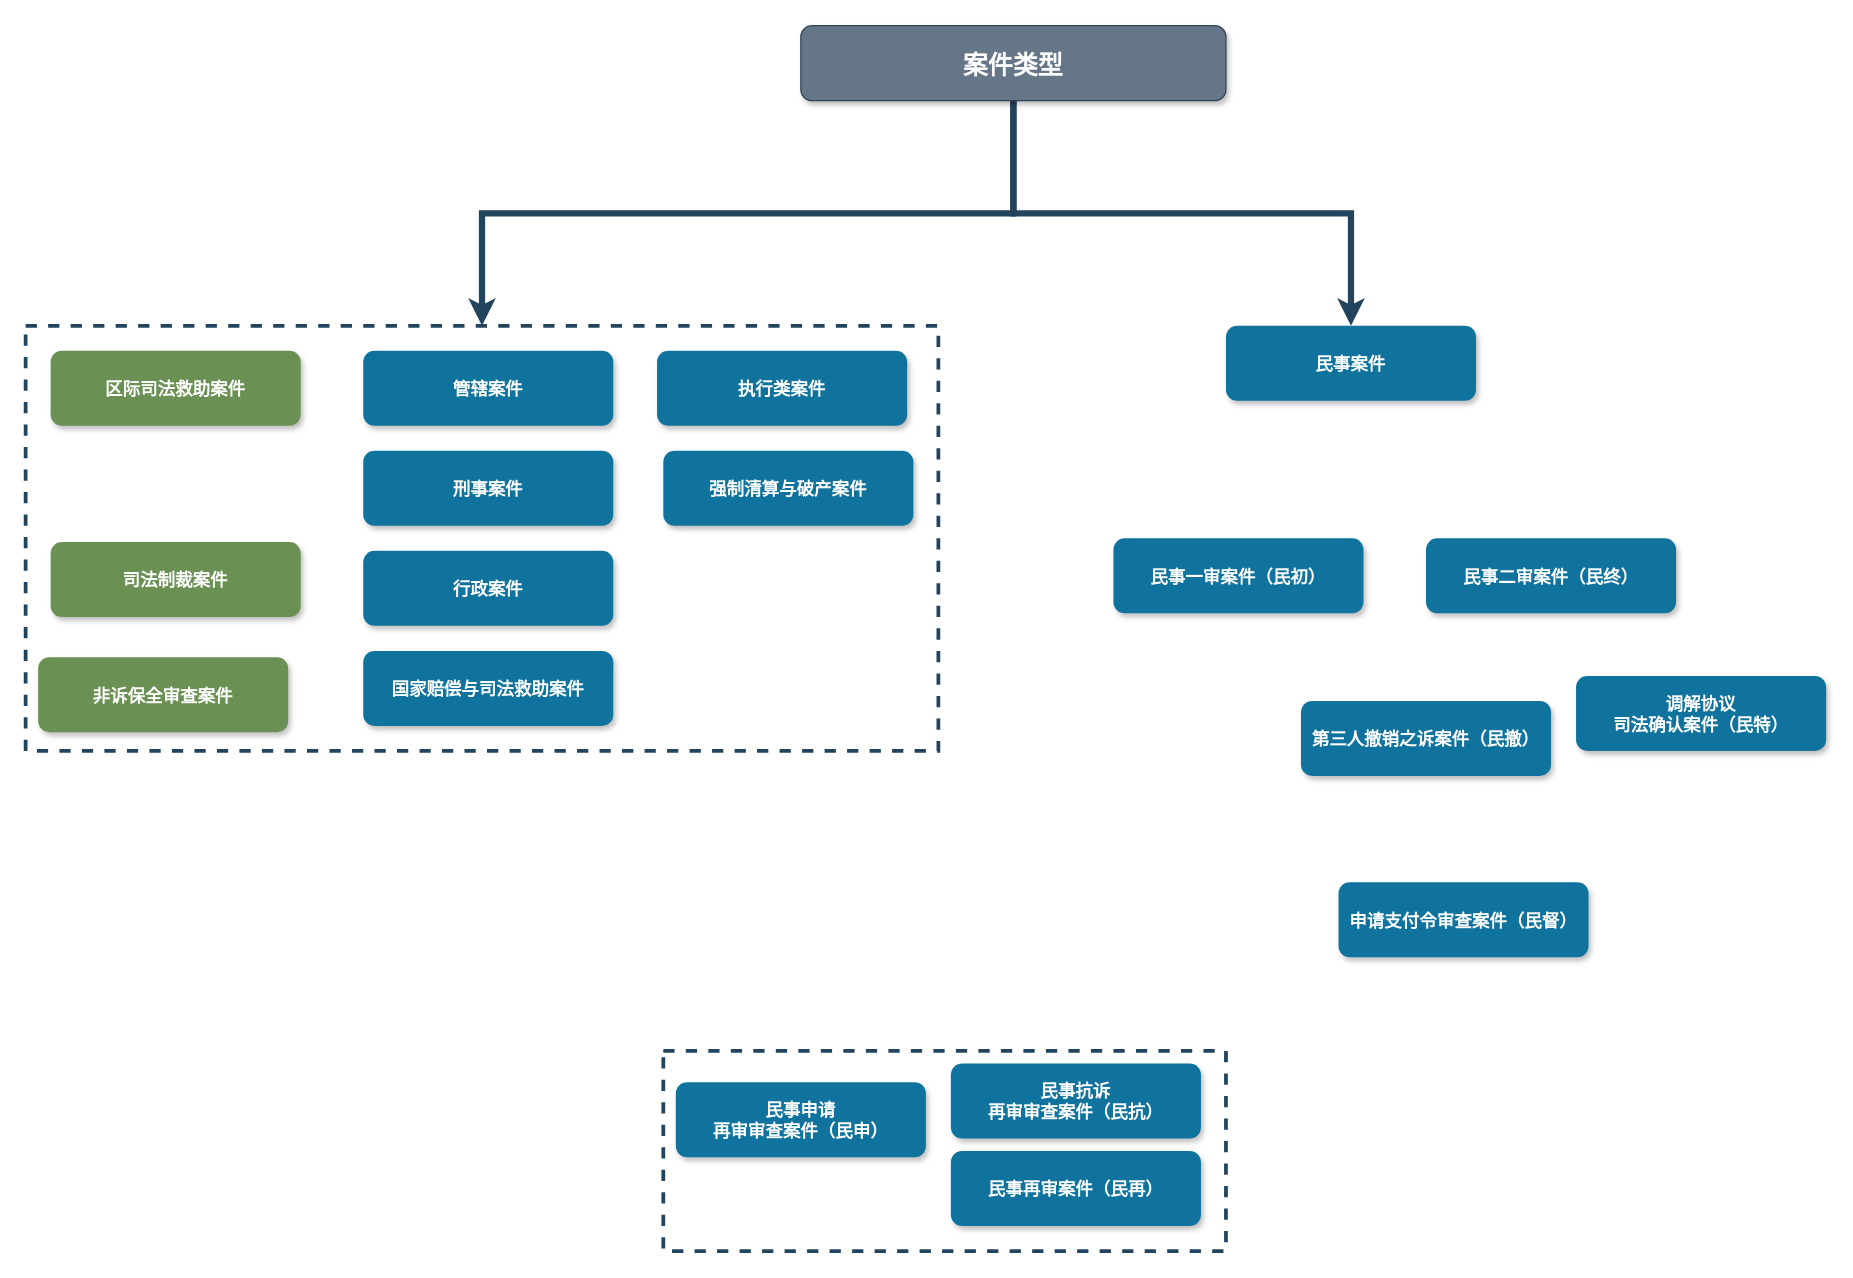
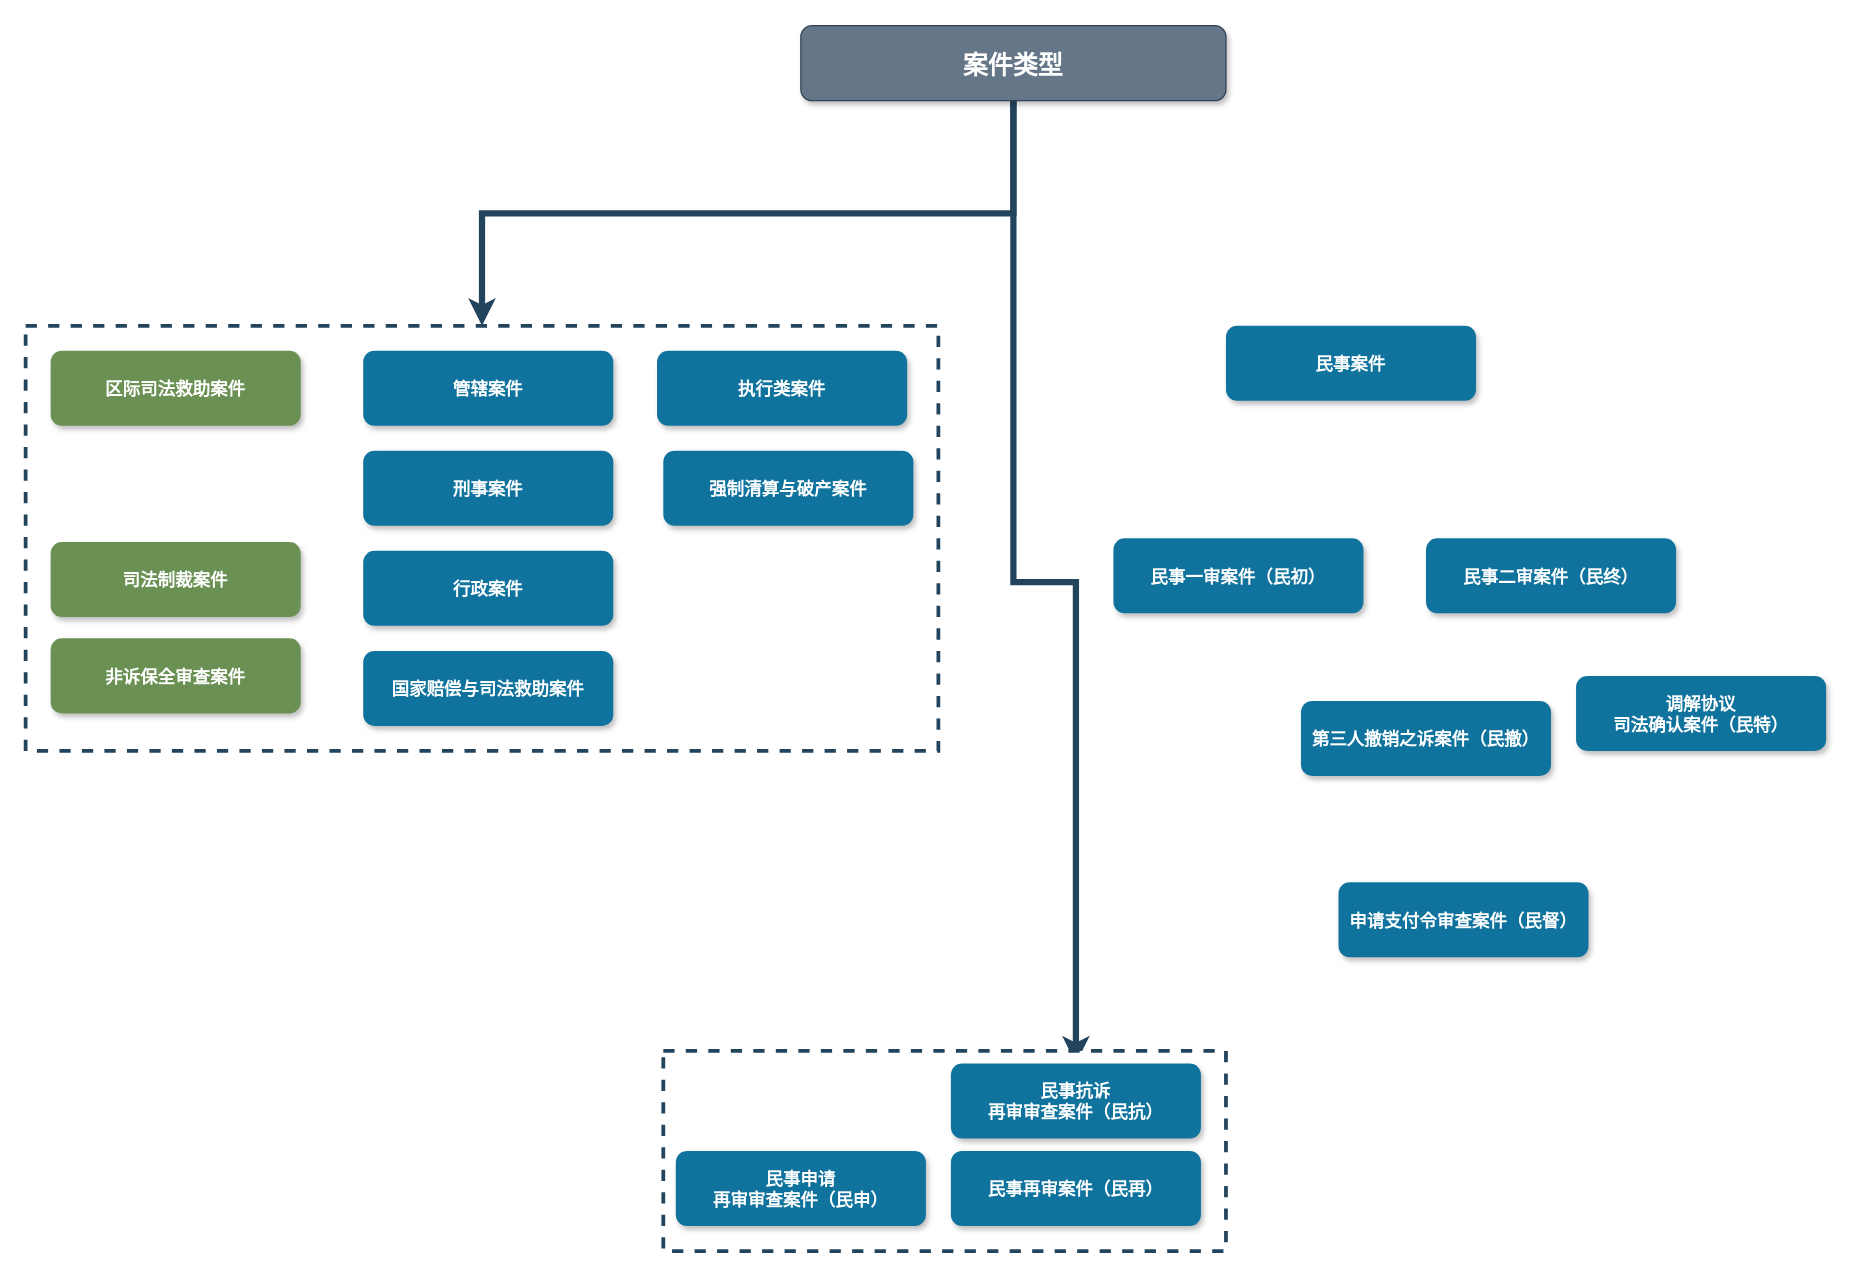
(1230, 213) -> (1076, 599)
(163, 694) -> (176, 676)
(801, 1119) -> (801, 1188)
